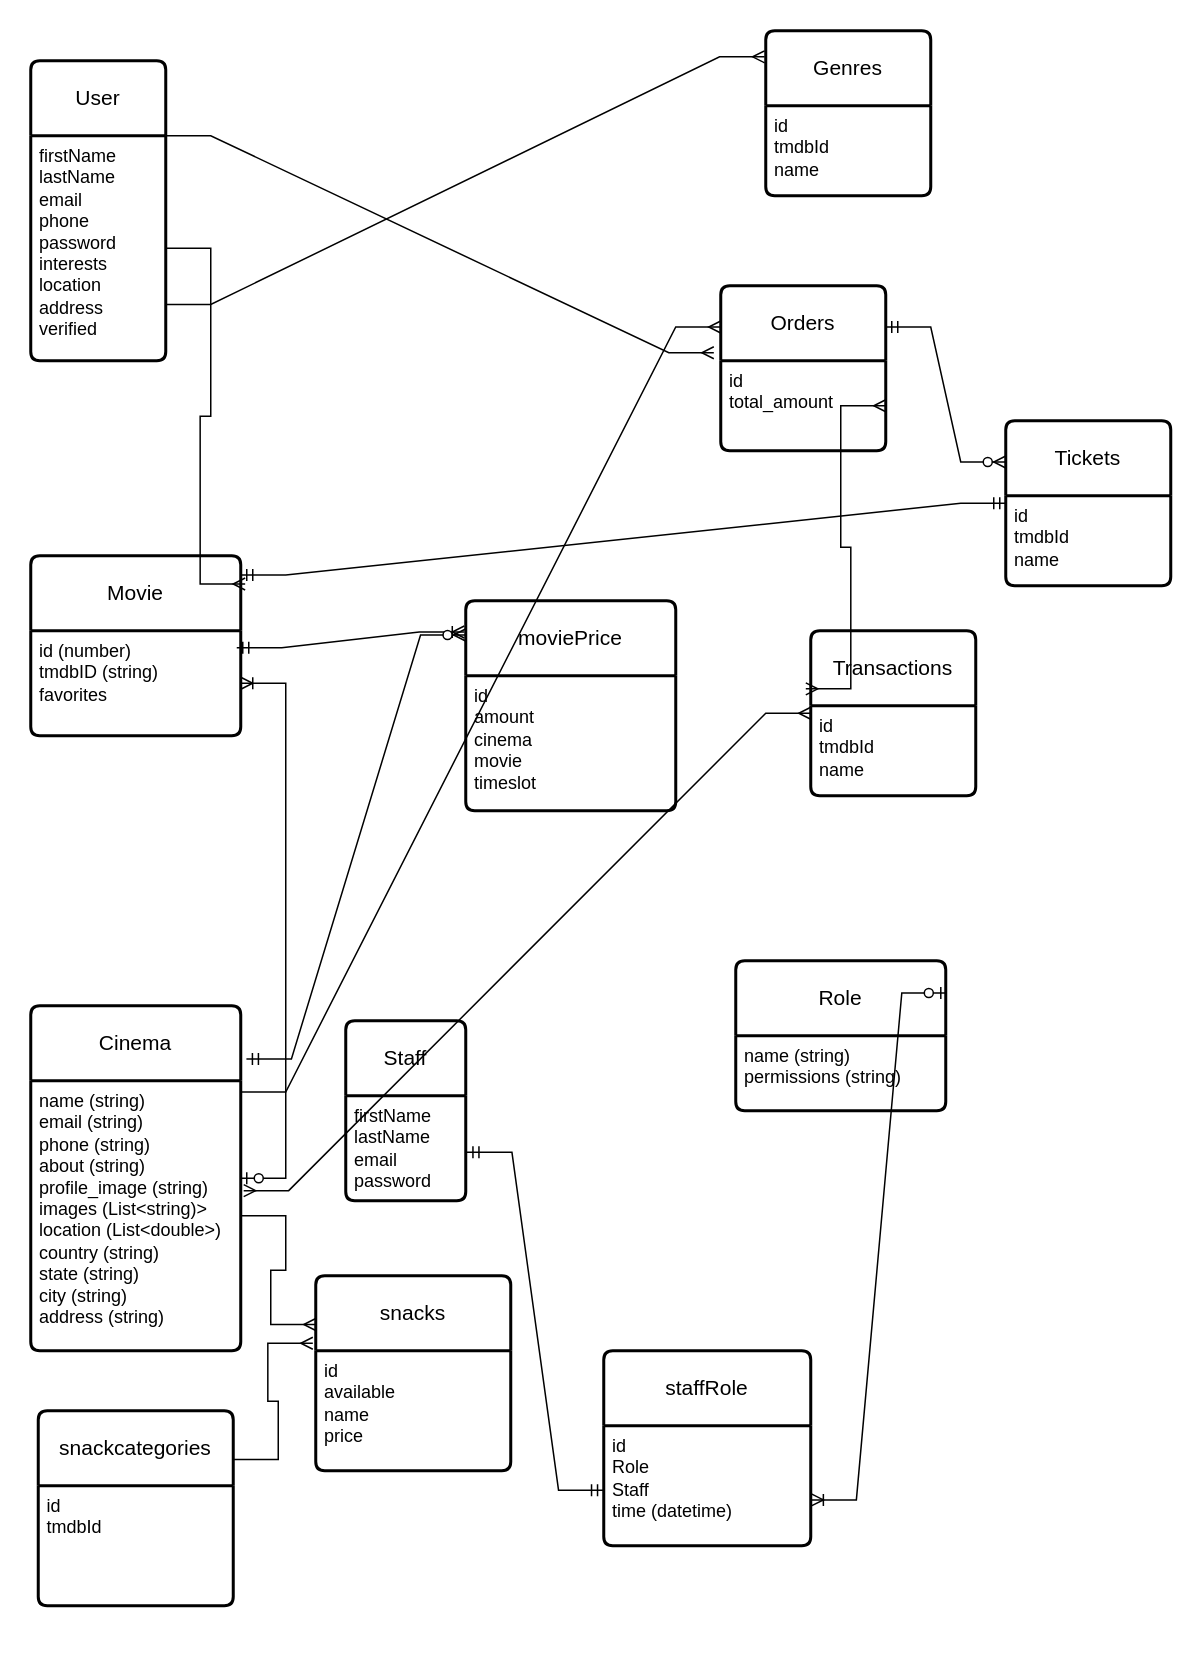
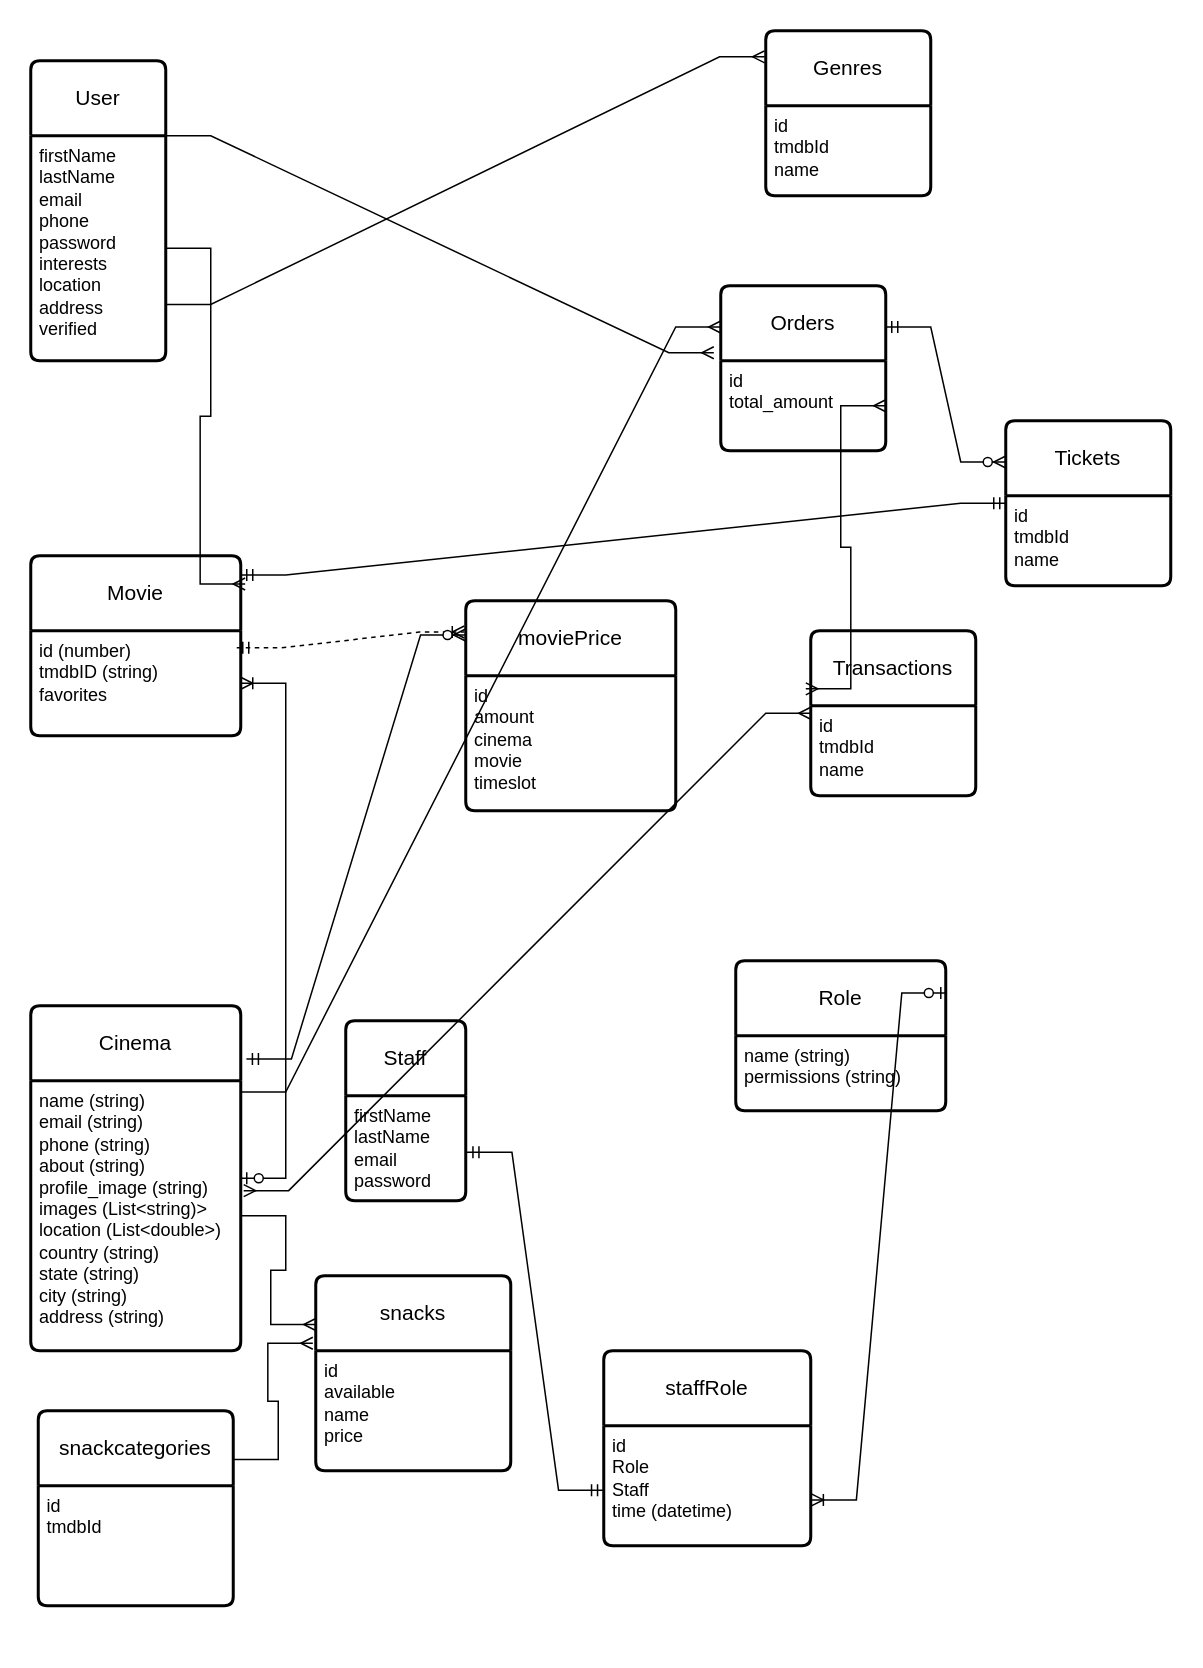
(343, 641) -> (343, 641)
